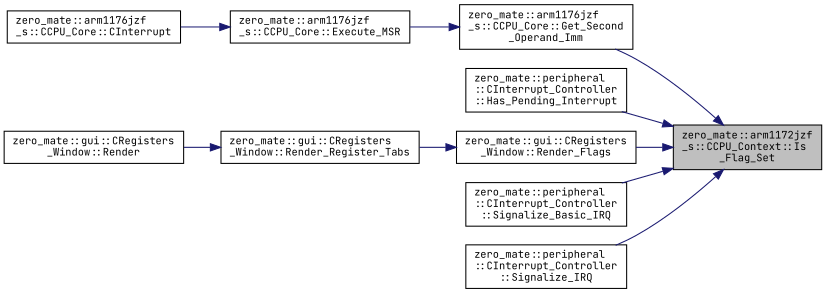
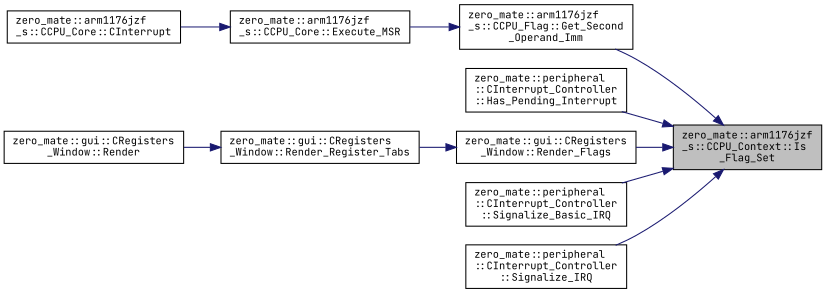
(546, 27) -> (546, 27)
(748, 147) -> (748, 147)
